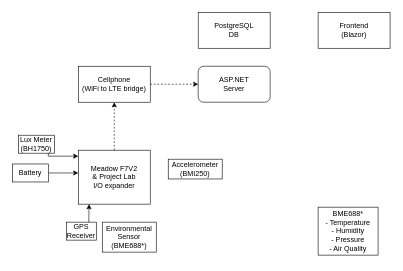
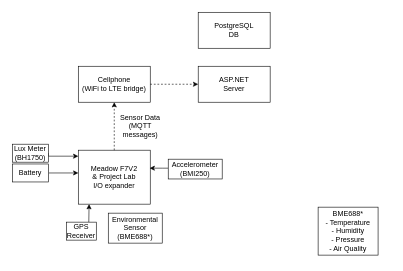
(354, 30) -> none
(234, 84) -> (234, 84)
none -> (140, 126)
(36, 144) -> (30, 153)
none -> (155, 168)
(129, 237) -> (135, 228)
